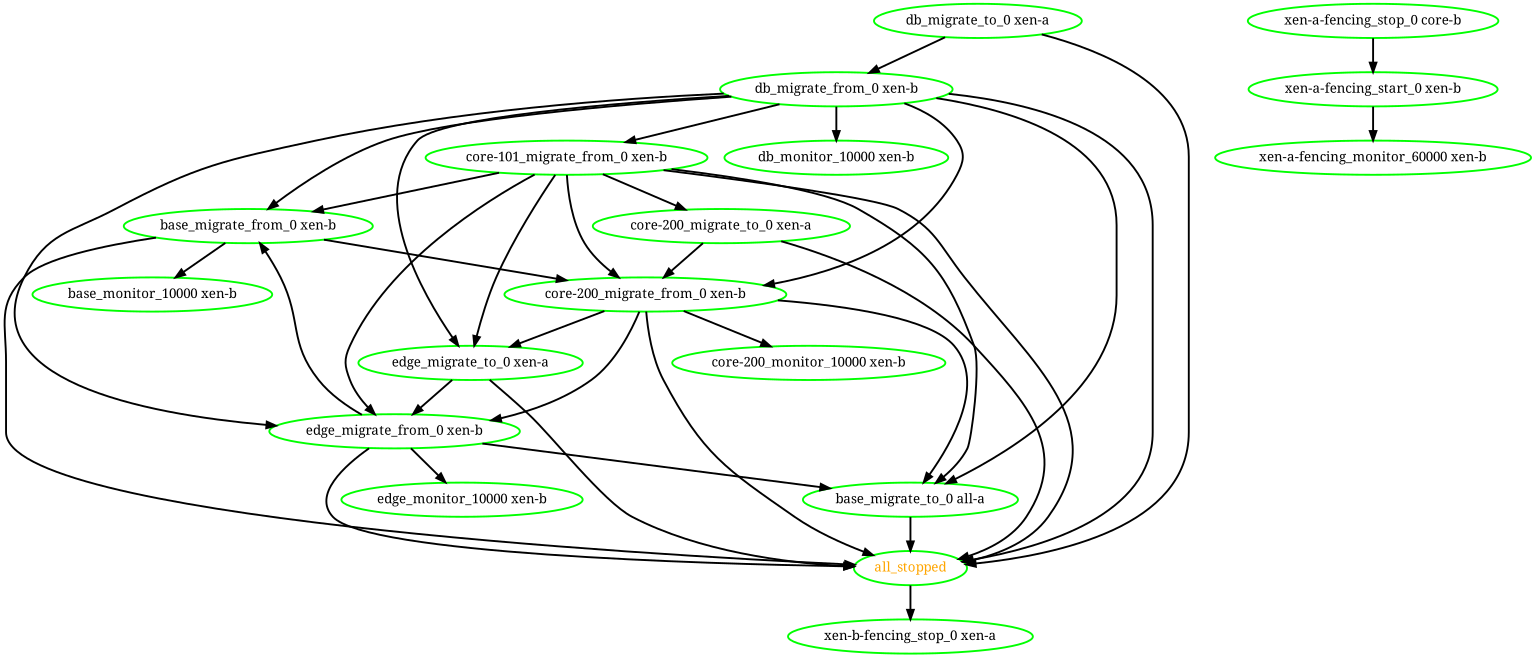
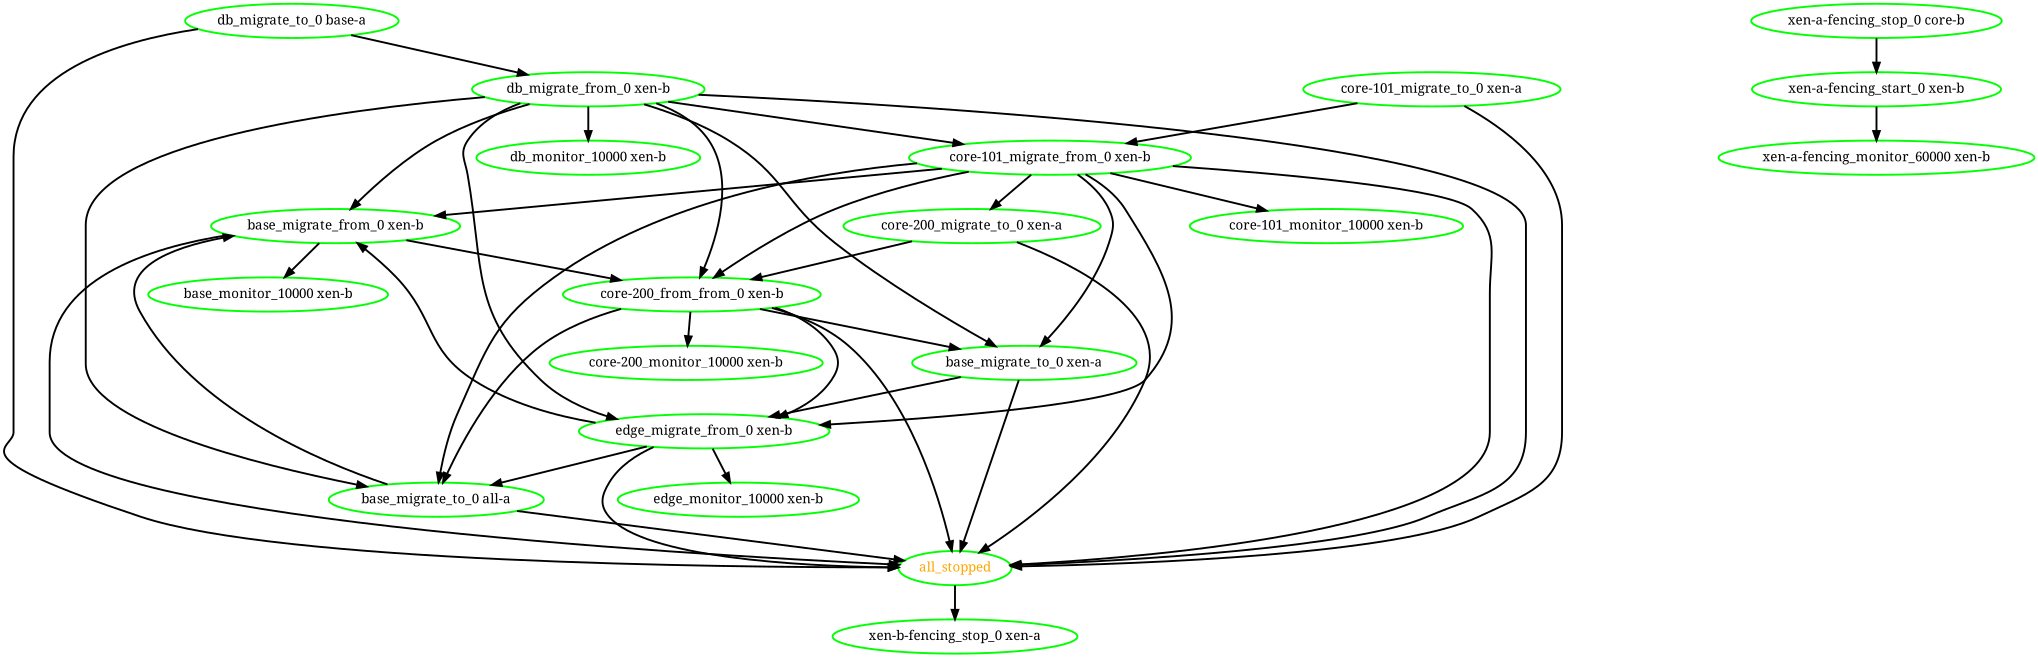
(978, 21) -> (292, 21)
none -> (1432, 89)
none -> (1326, 226)
(645, 294) -> (692, 294)
(471, 363) -> (1024, 363)
none -> (195, 379)
